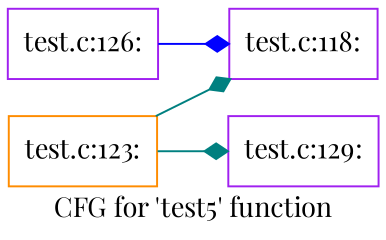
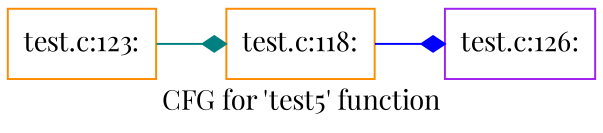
(182, 44) -> (398, 44)
(303, 44) -> (301, 44)
(303, 151) -> none
